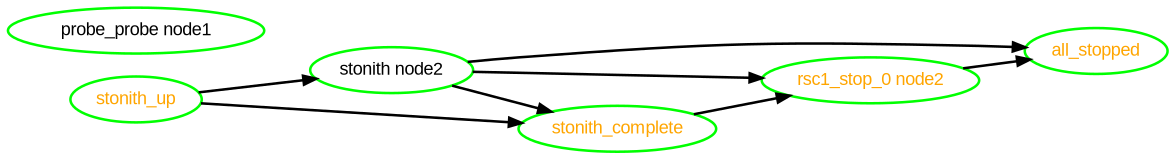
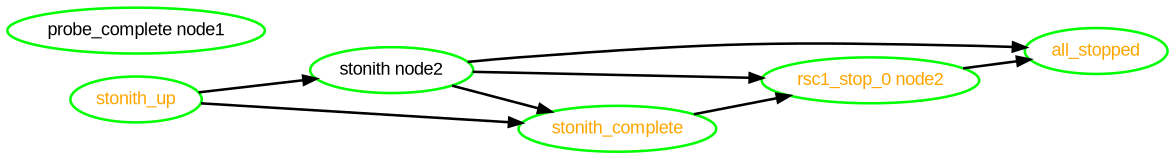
(136, 31) -> (136, 31)
